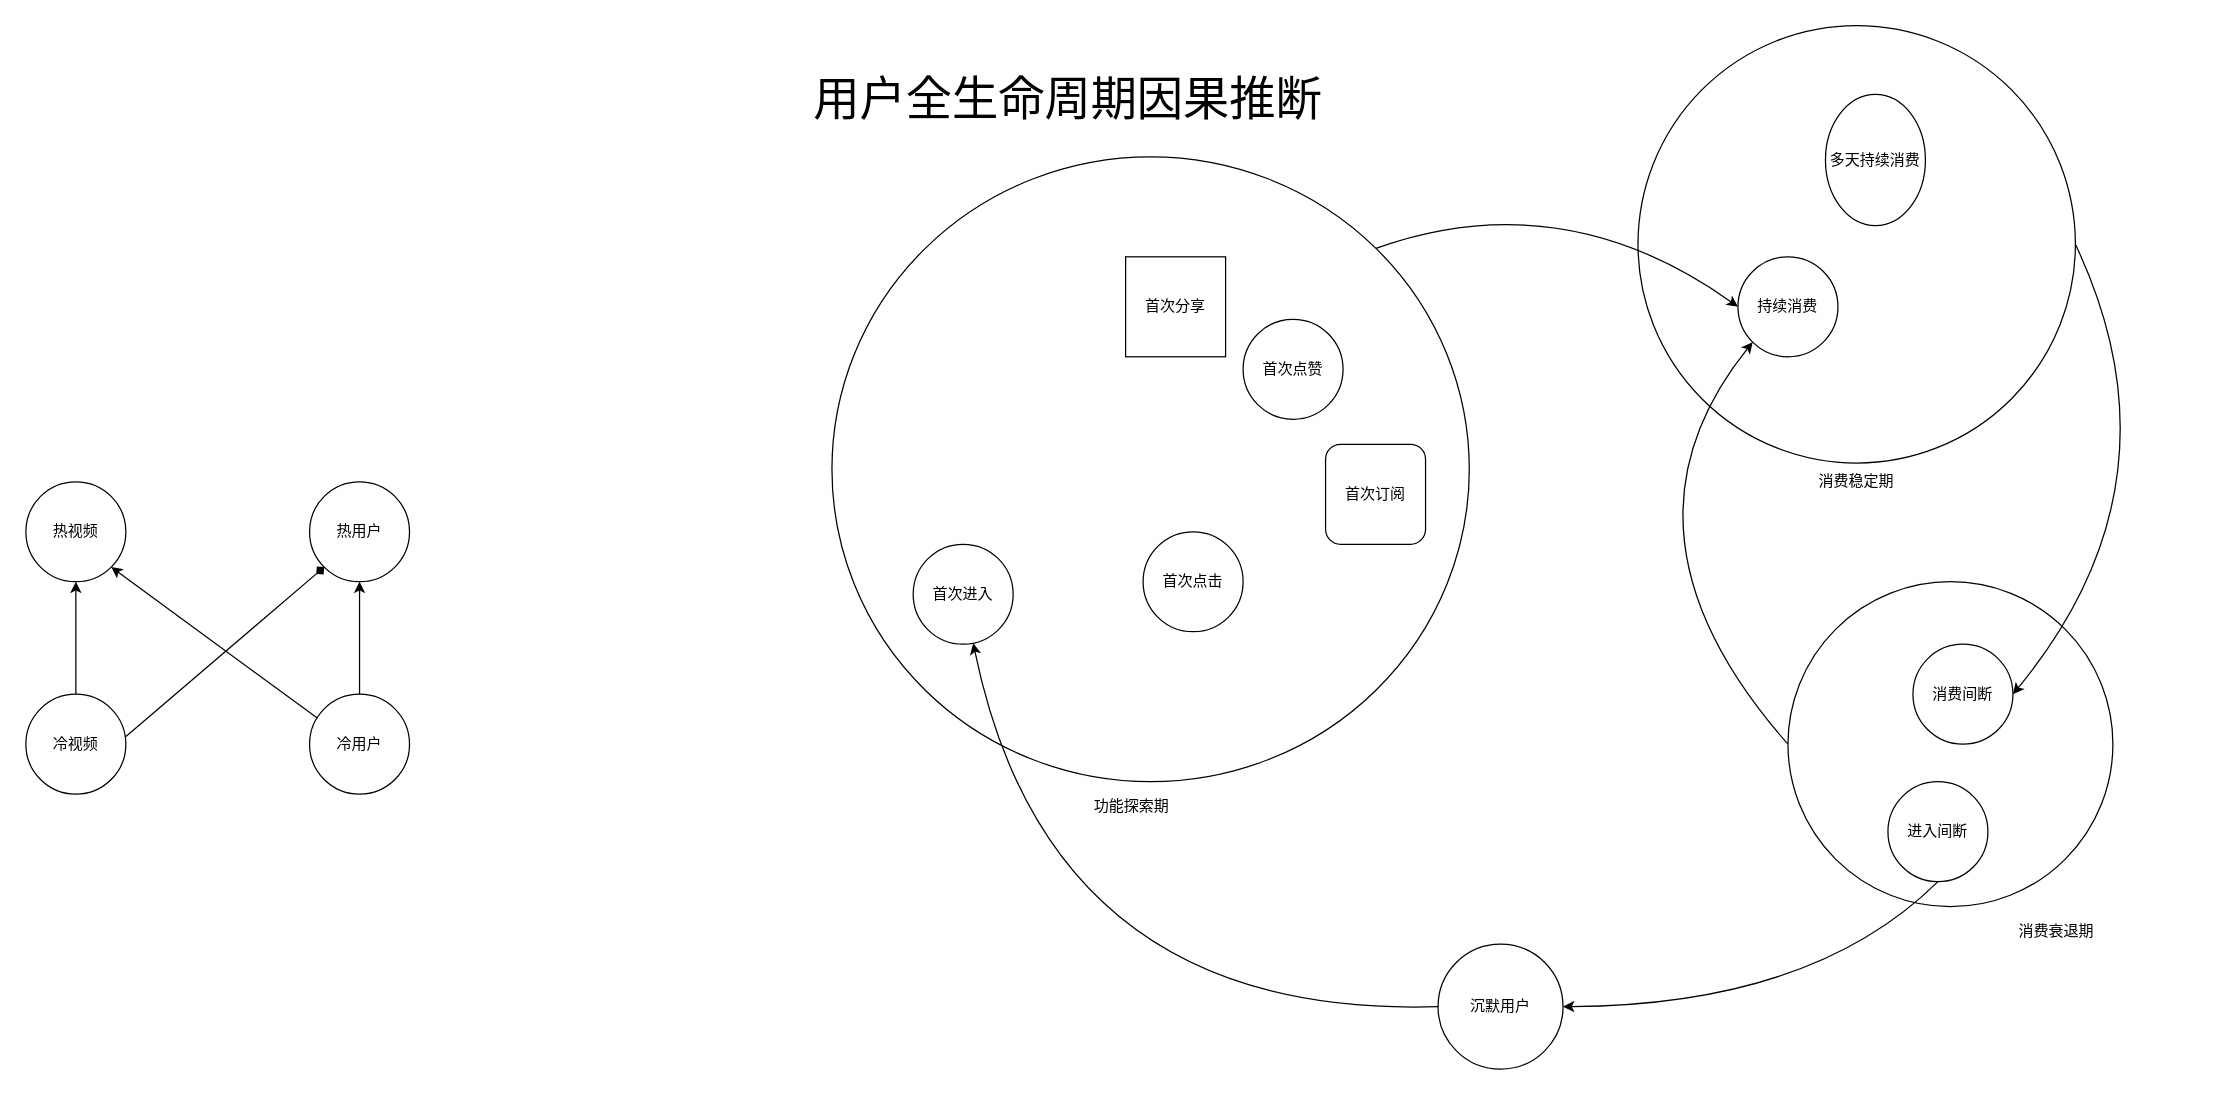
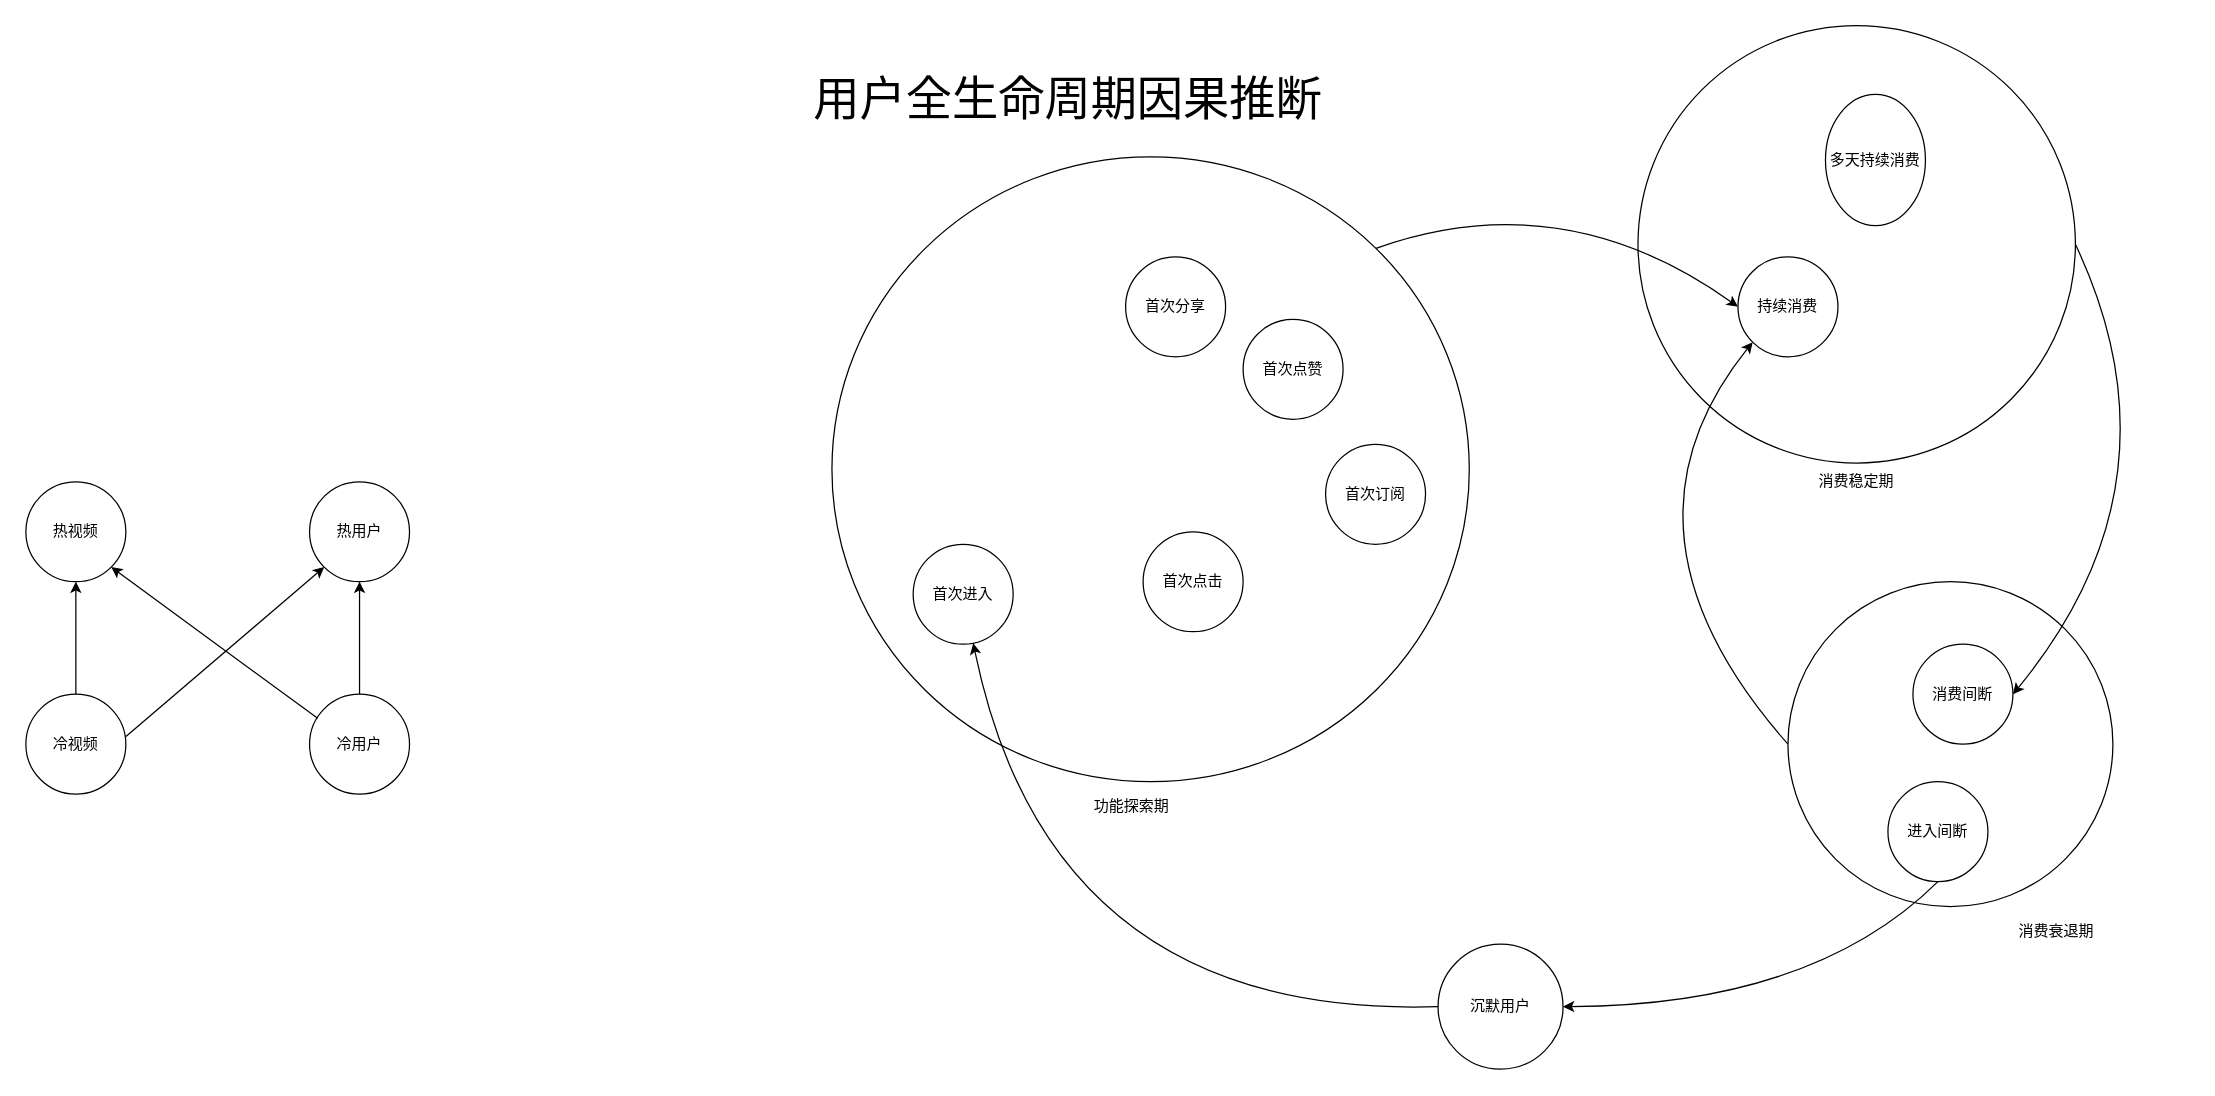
(1176, 307) -> (1176, 307)
(1376, 494) -> (1376, 494)
(316, 574) -> (316, 574)
